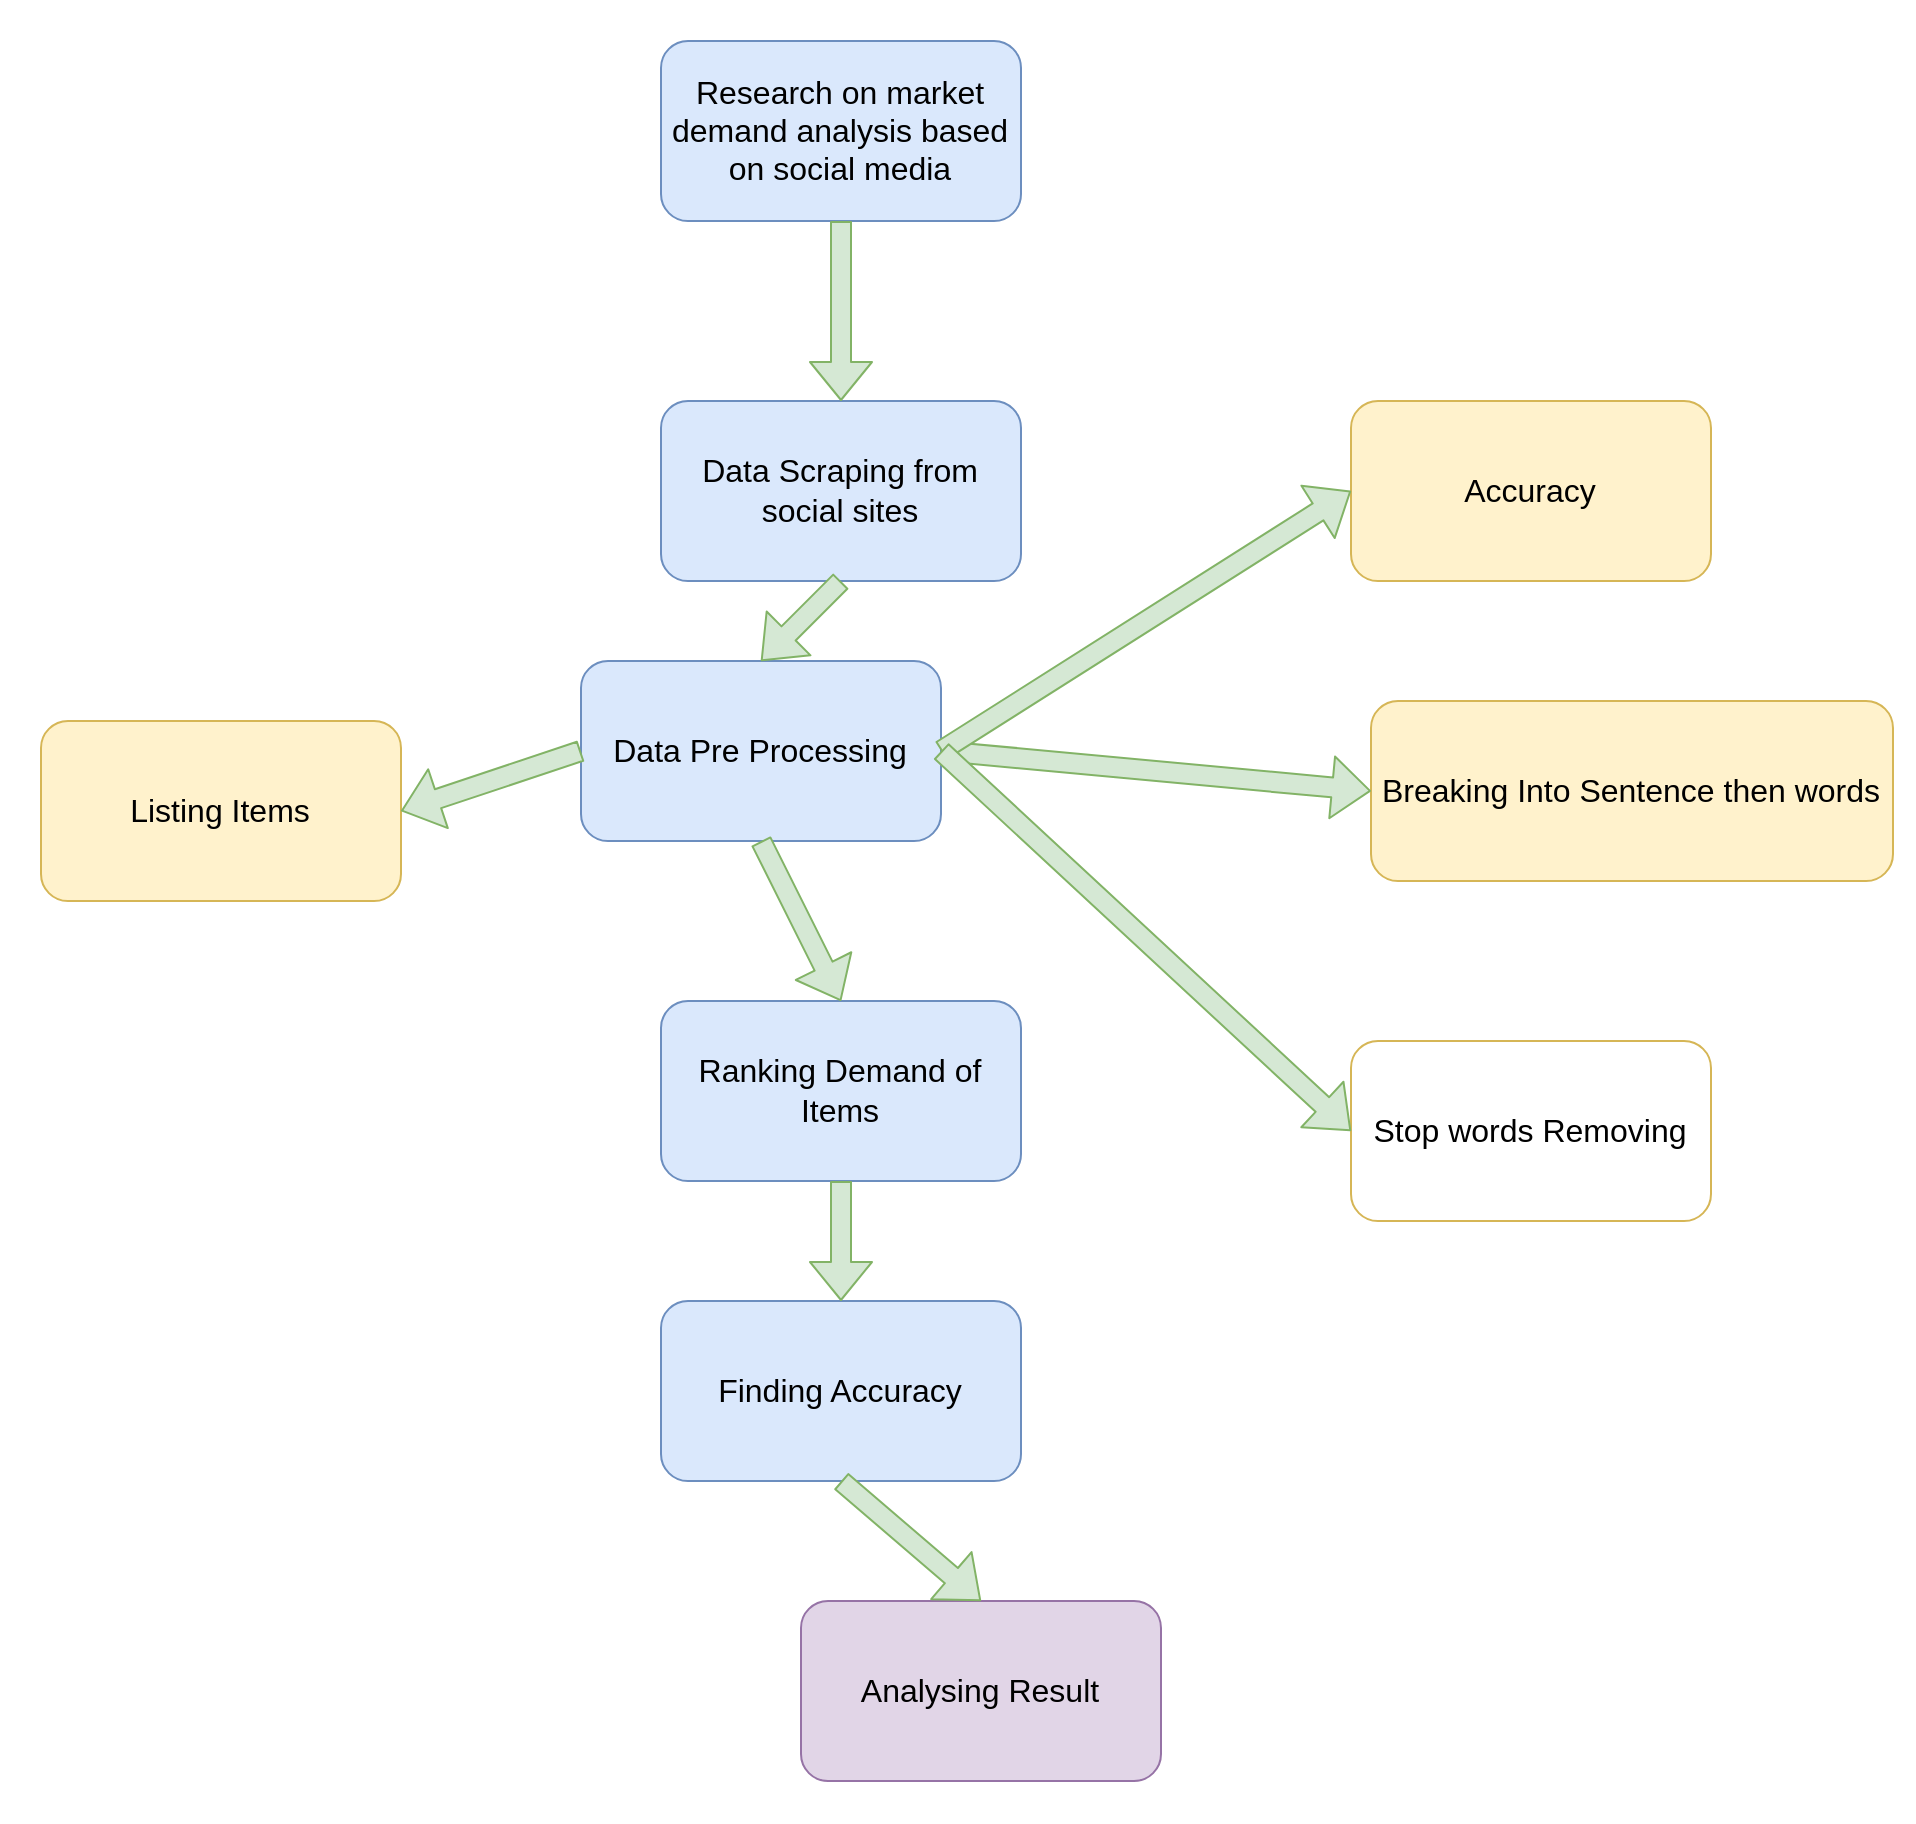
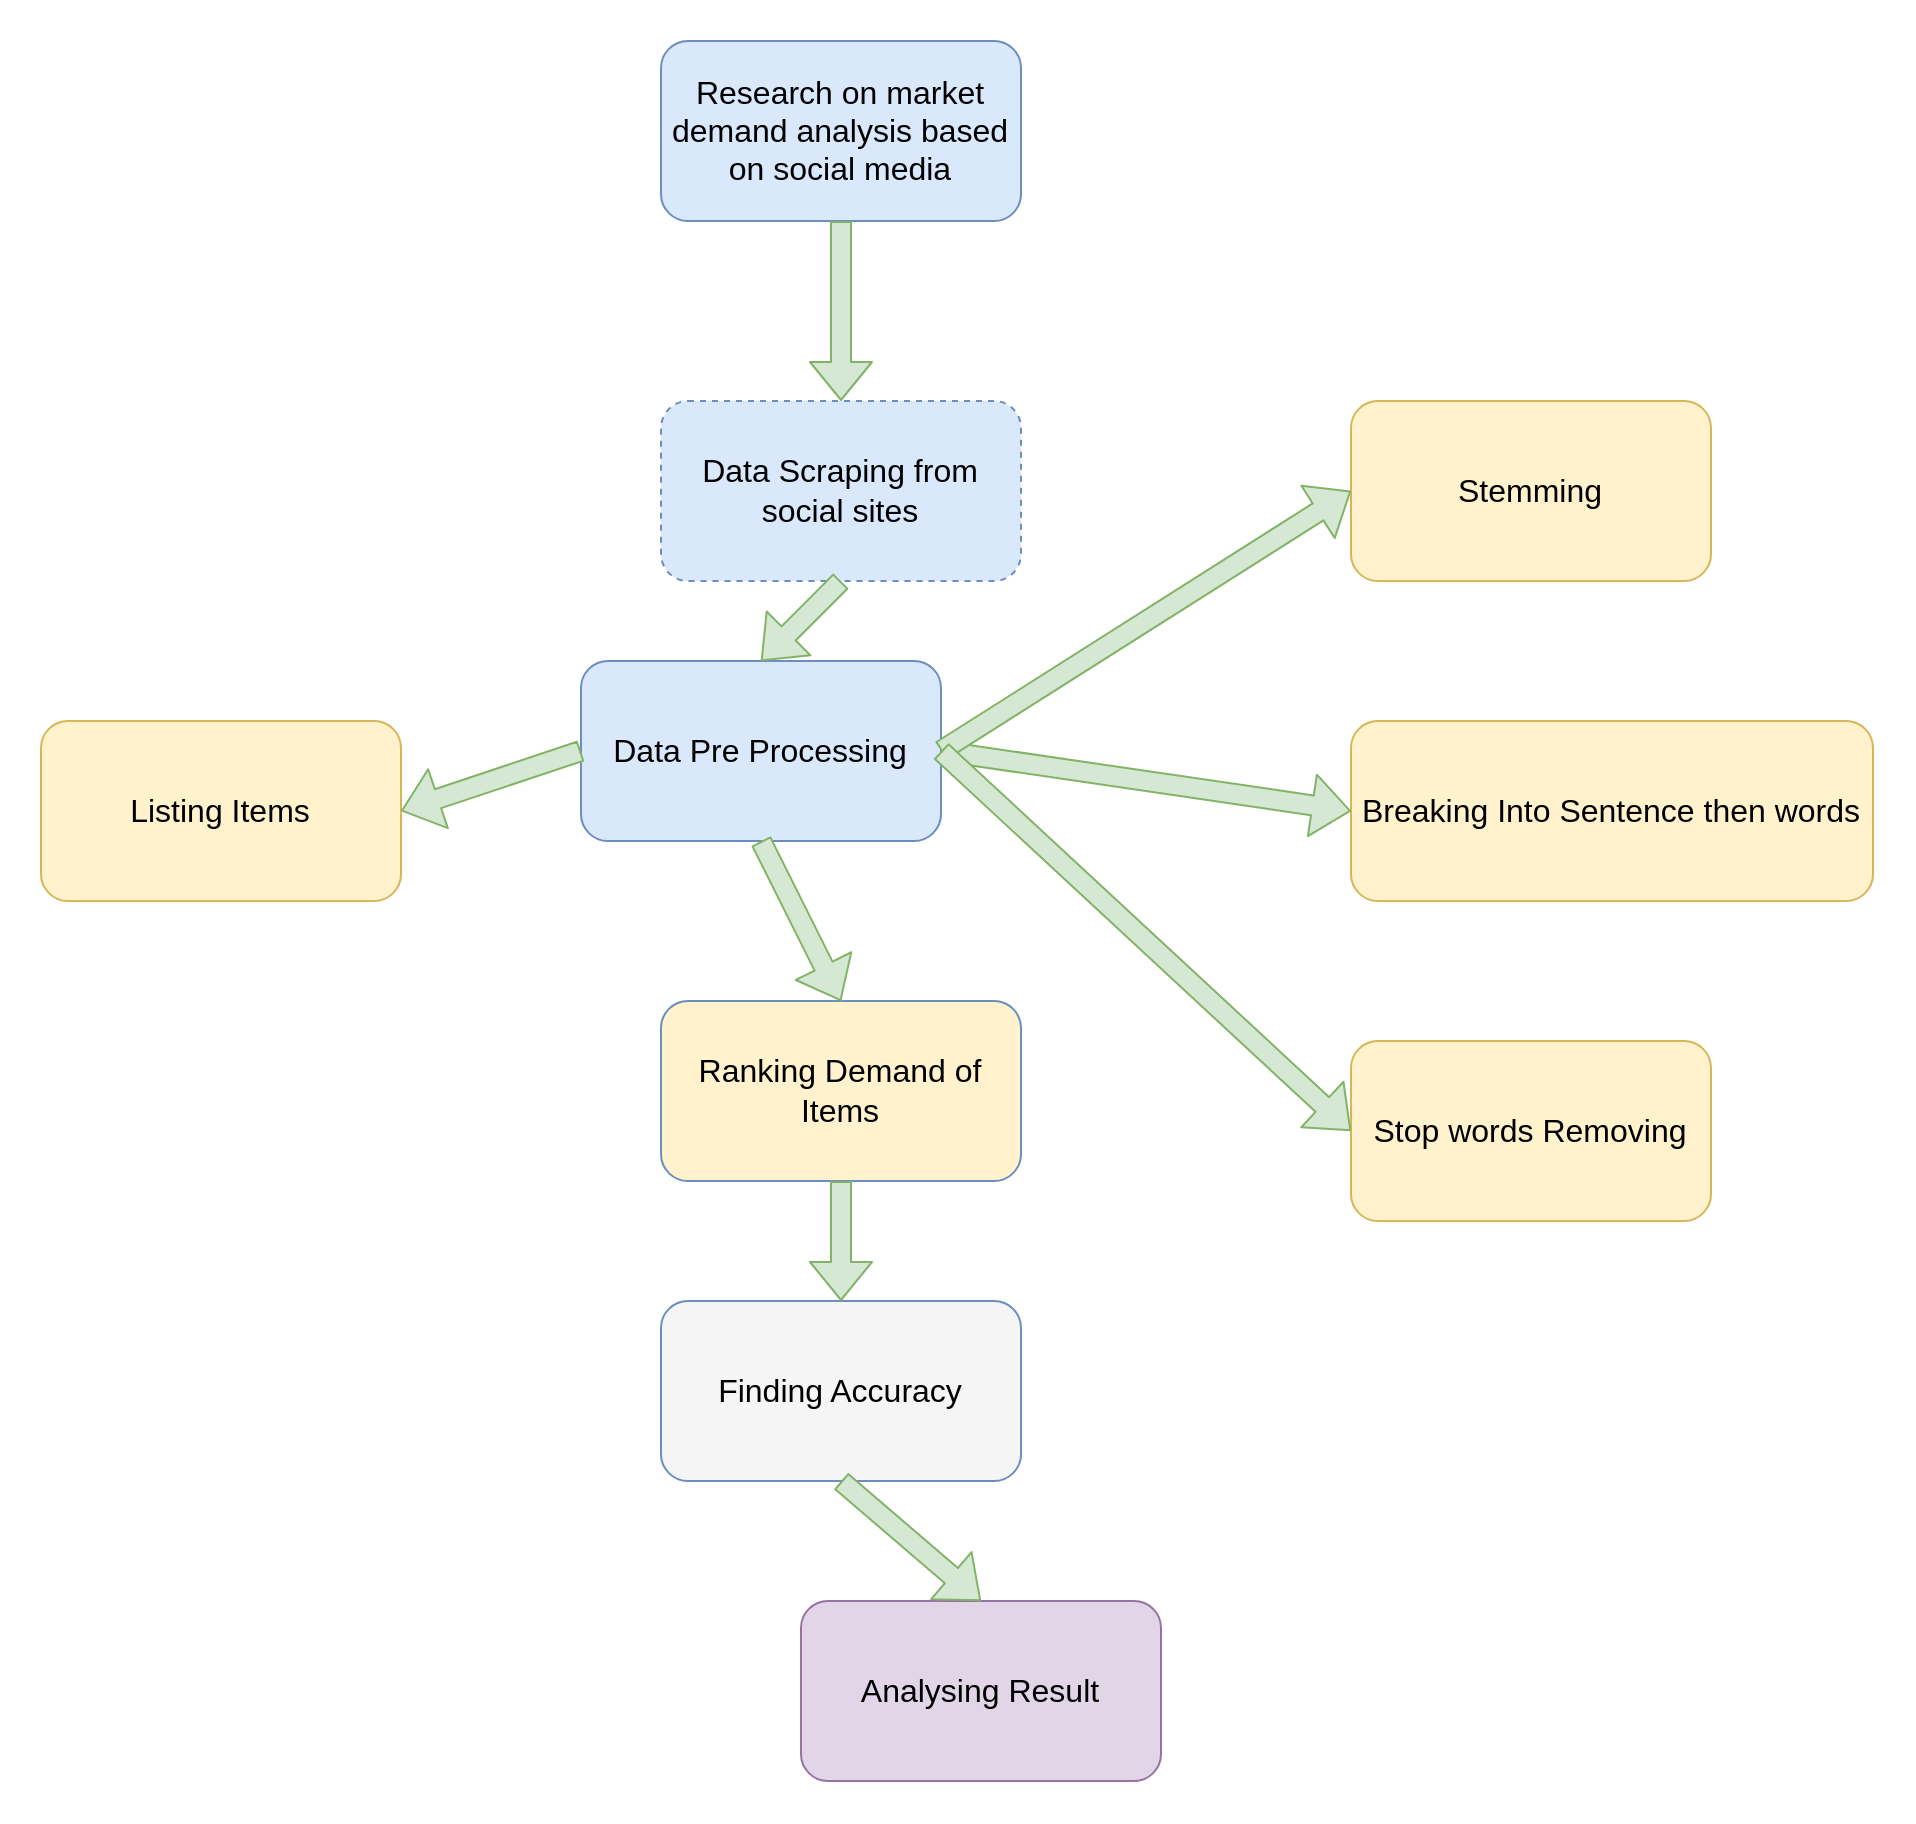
(841, 491) -> (841, 491)
(1531, 491) -> (1531, 491)
(1632, 791) -> (1612, 811)
(841, 1091) -> (841, 1091)
(1531, 1131) -> (1531, 1131)
(841, 1391) -> (841, 1391)
